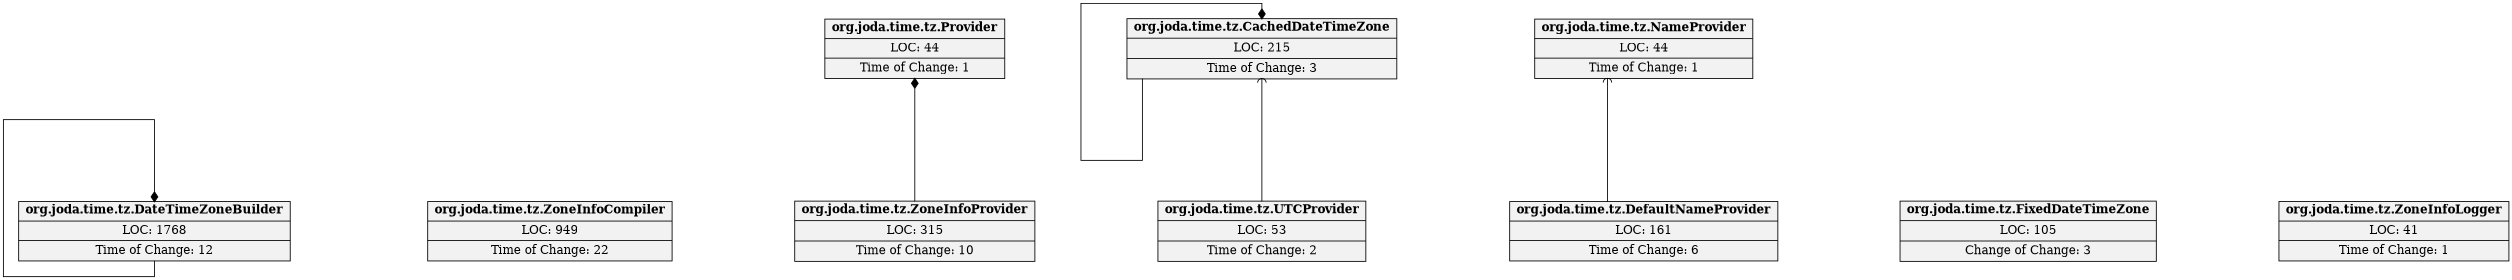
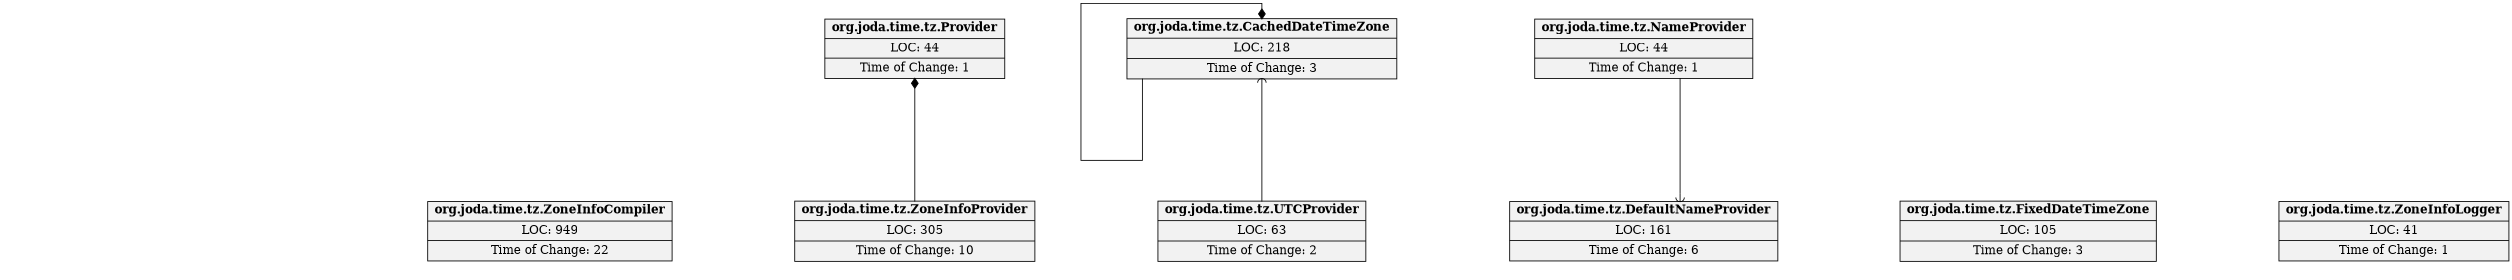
(1262, 48) -> (1262, 48)
(1607, 144) -> (1680, 136)
(915, 230) -> (915, 230)
(1262, 230) -> (1262, 230)
(154, 231) -> none
(2028, 251) -> (2028, 251)
